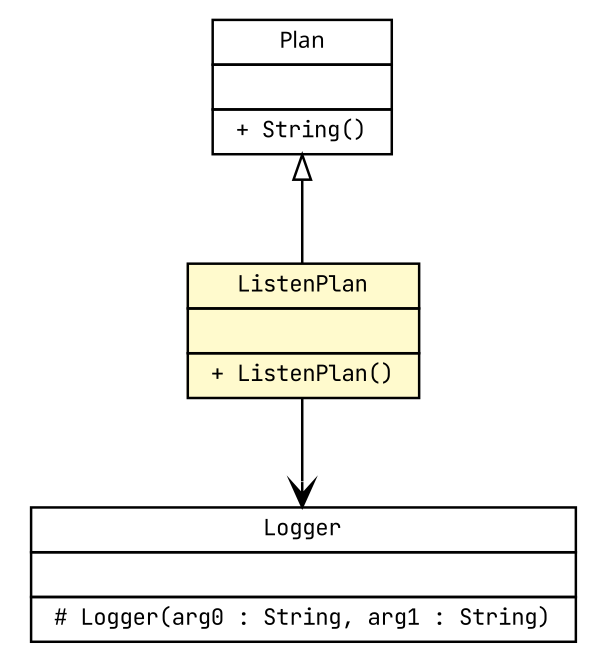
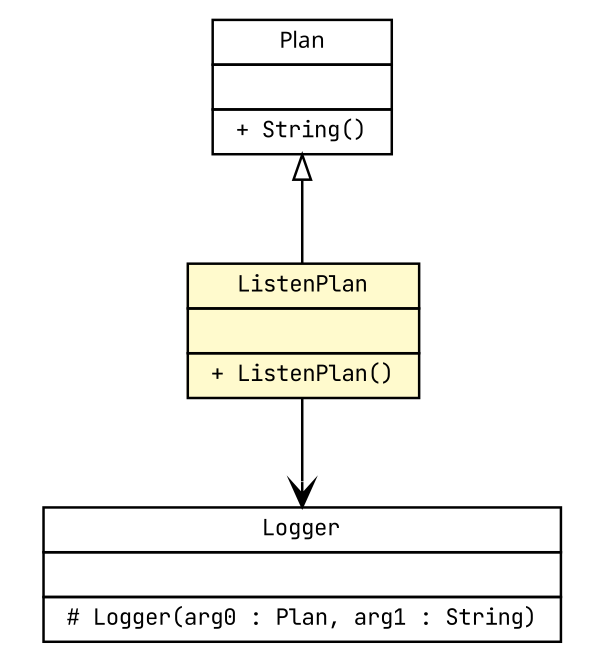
(303, 618) -> (302, 618)
